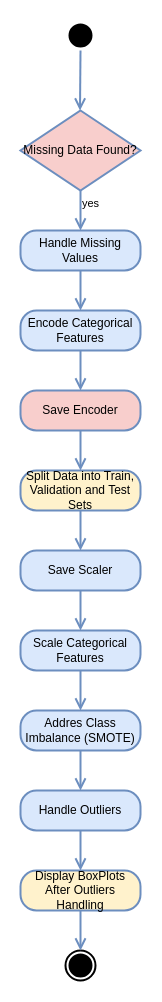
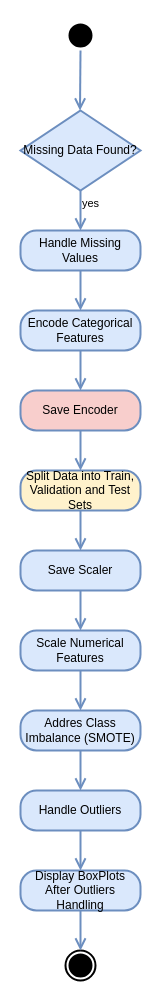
(81, 151) -> (81, 151)
(81, 651) -> (81, 651)
(81, 891) -> (81, 891)
